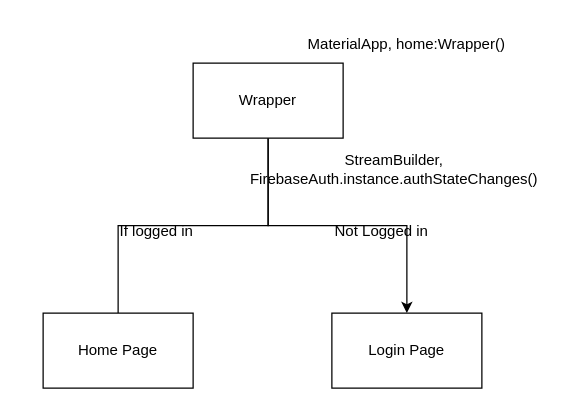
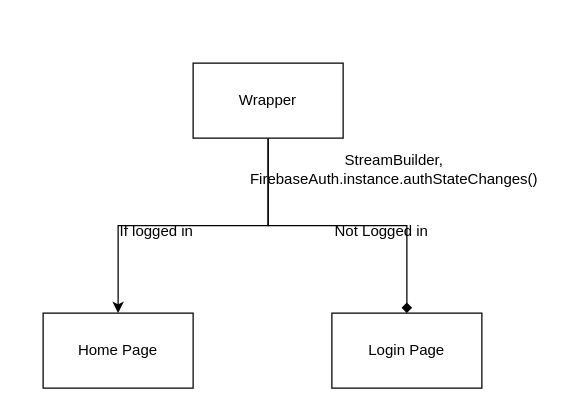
(407, 44) -> none
(407, 303) -> (407, 302)
(118, 306) -> (118, 303)
